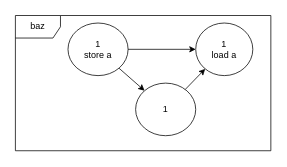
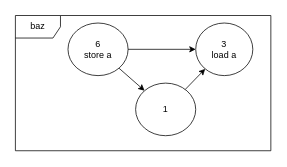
(98, 49) -> (98, 49)
(224, 49) -> (224, 49)
